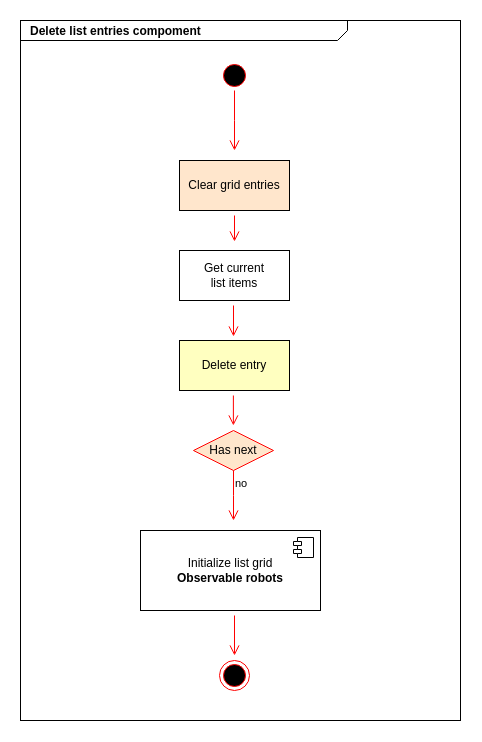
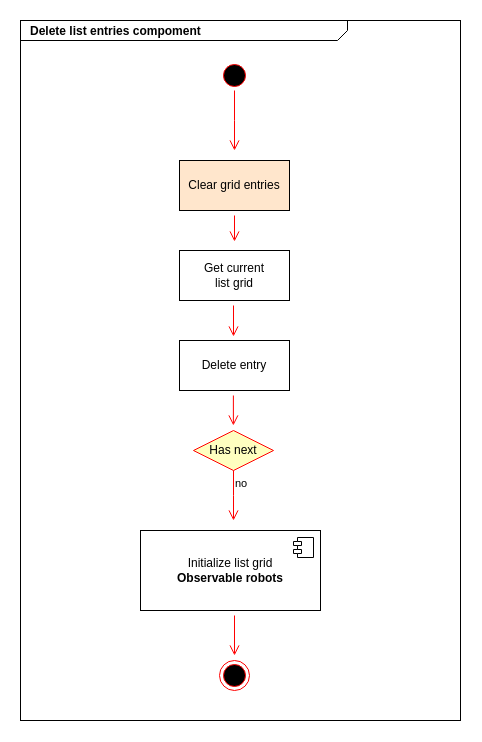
(235, 276) -> (235, 276)
(235, 366) -> (235, 366)
(234, 451) -> (234, 451)
